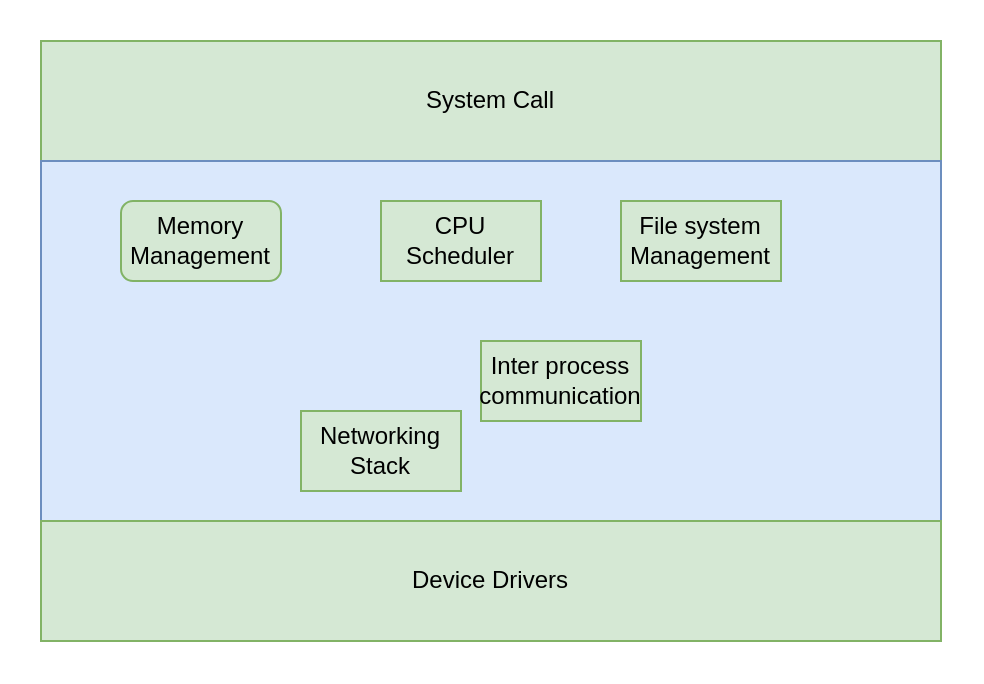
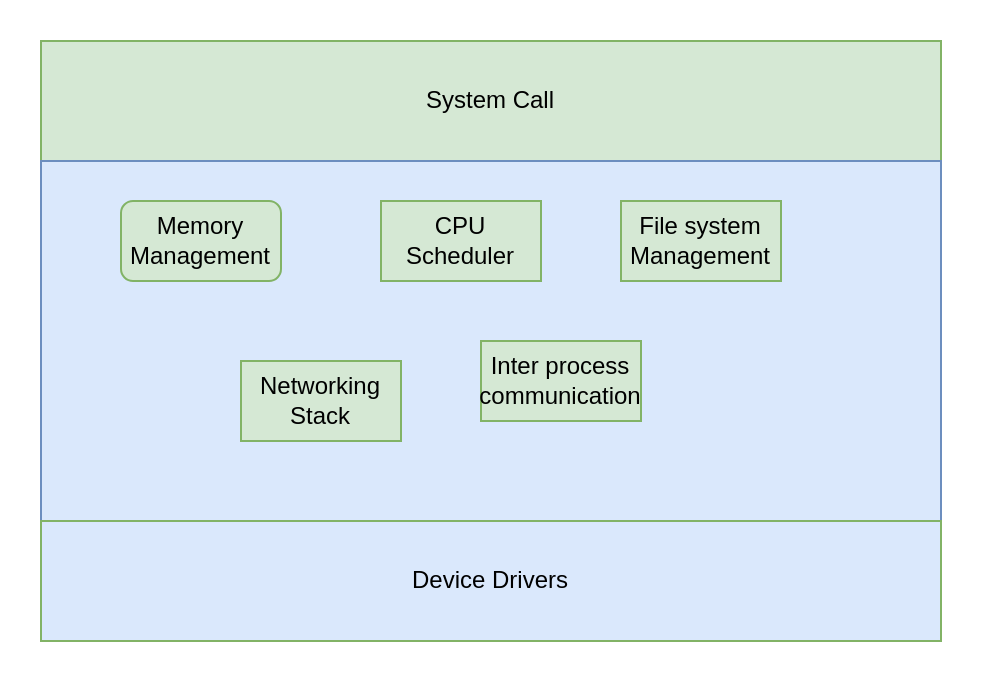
(381, 451) -> (321, 401)
(491, 581) -> (491, 581)
